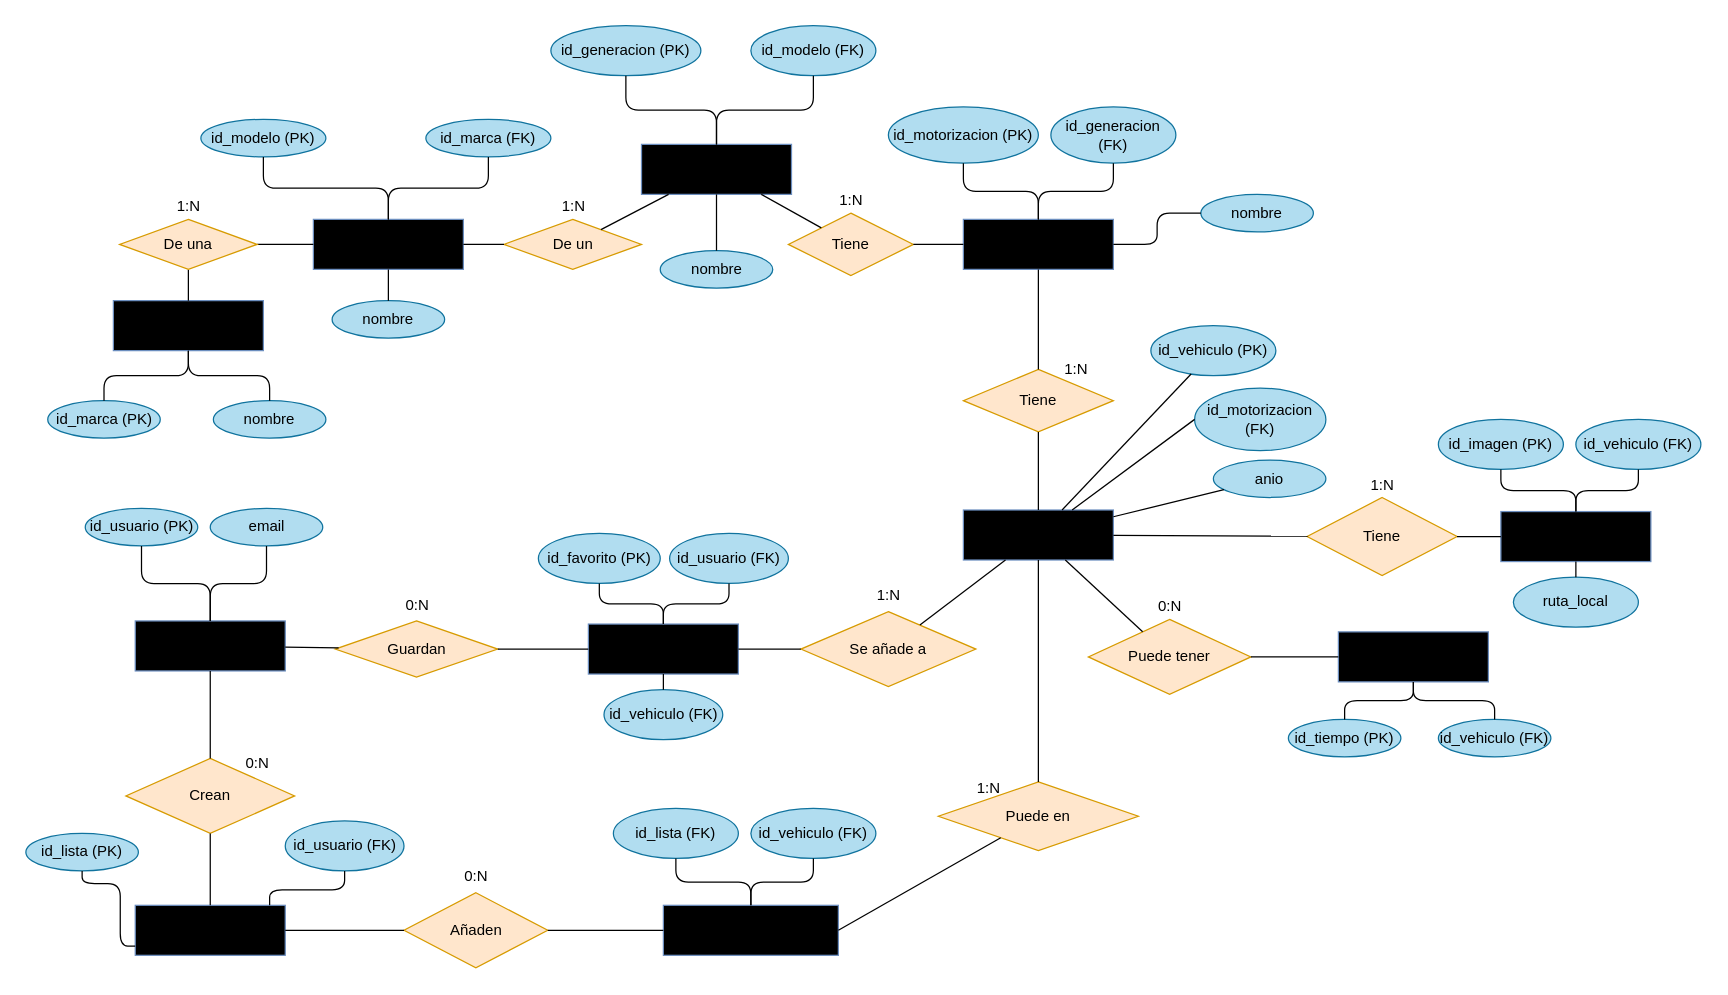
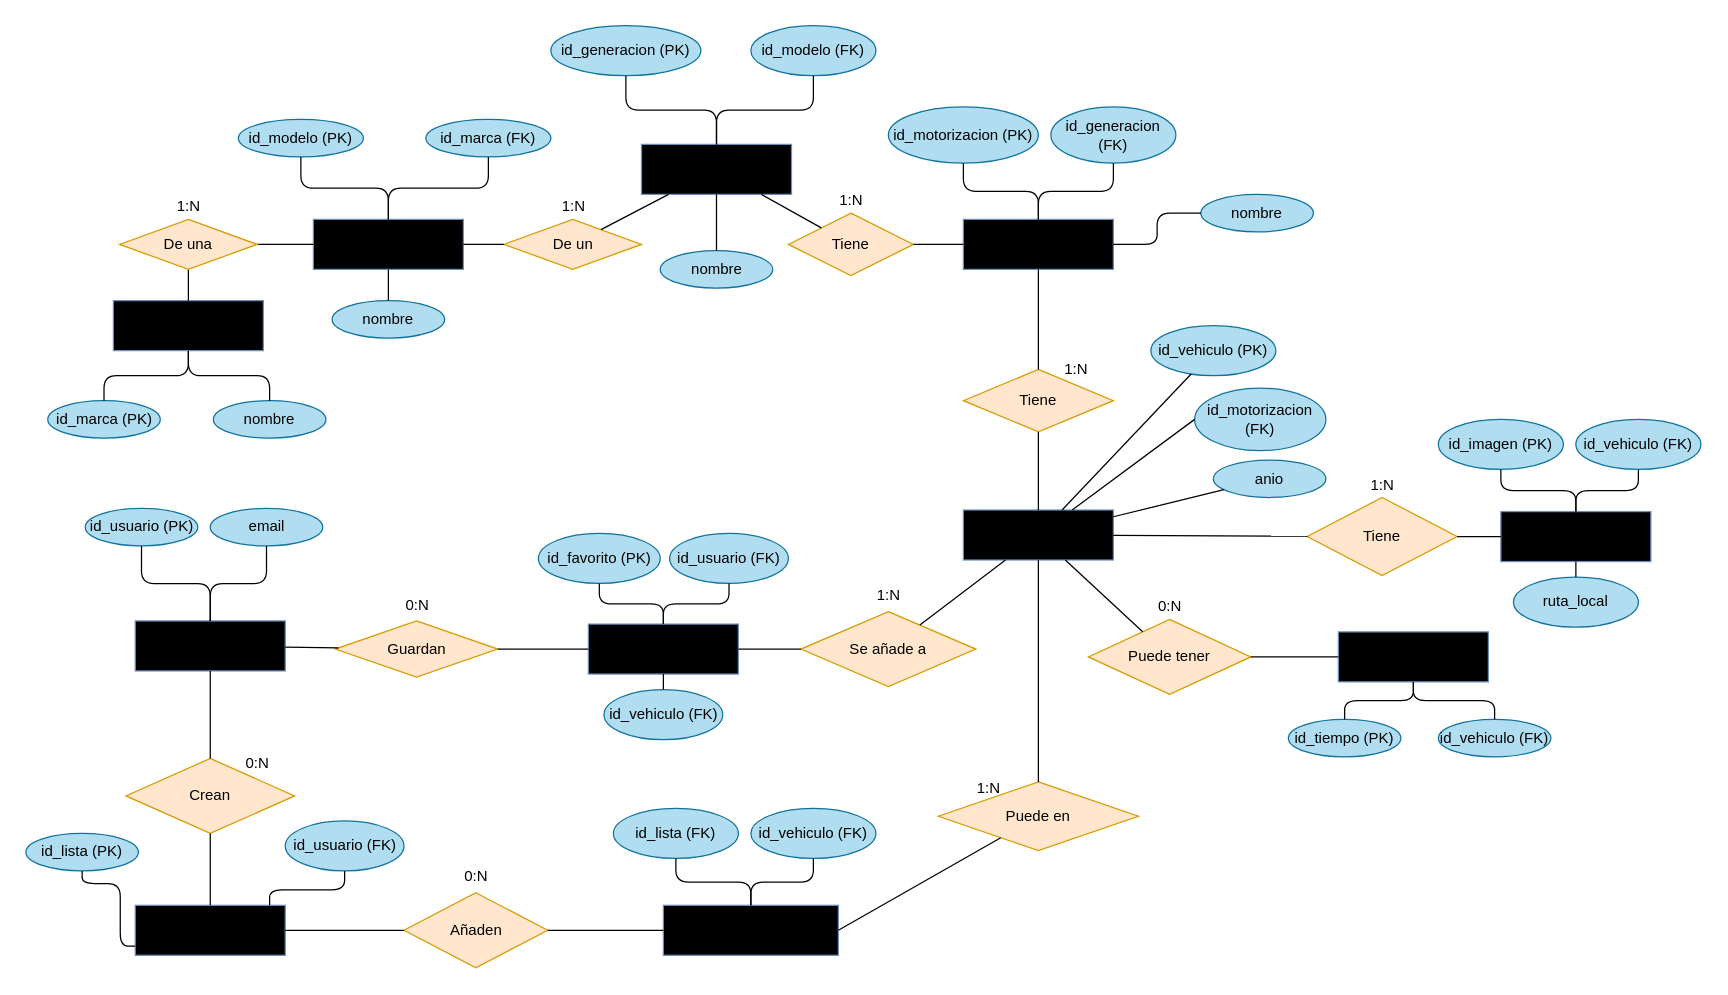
(263, 138) -> (301, 138)
